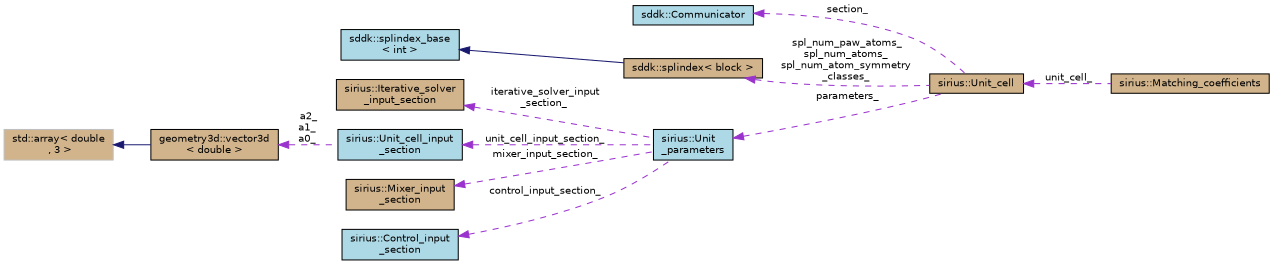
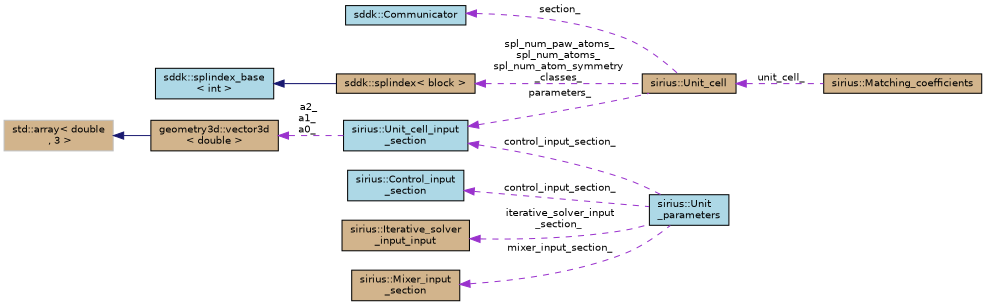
(400, 95) -> (406, 235)
(844, 117) -> (564, 110)
(544, 139) -> (559, 142)
